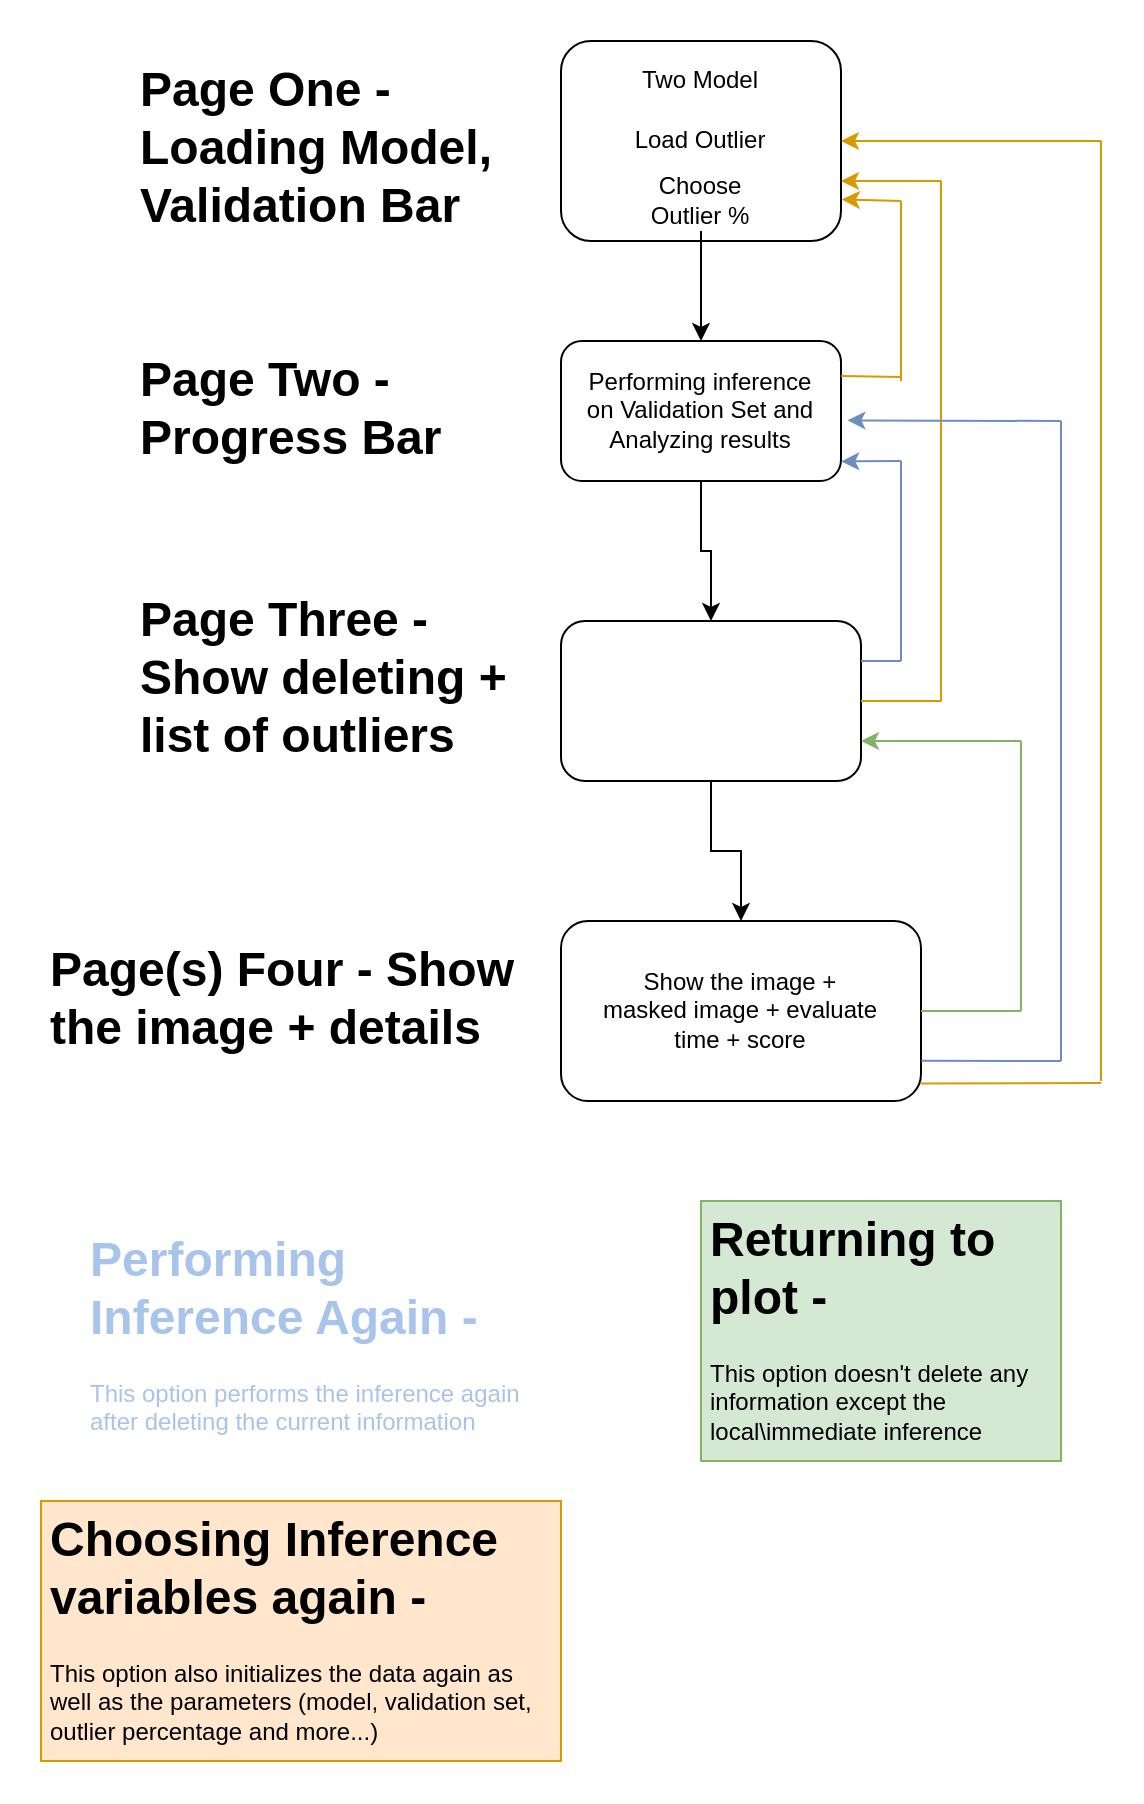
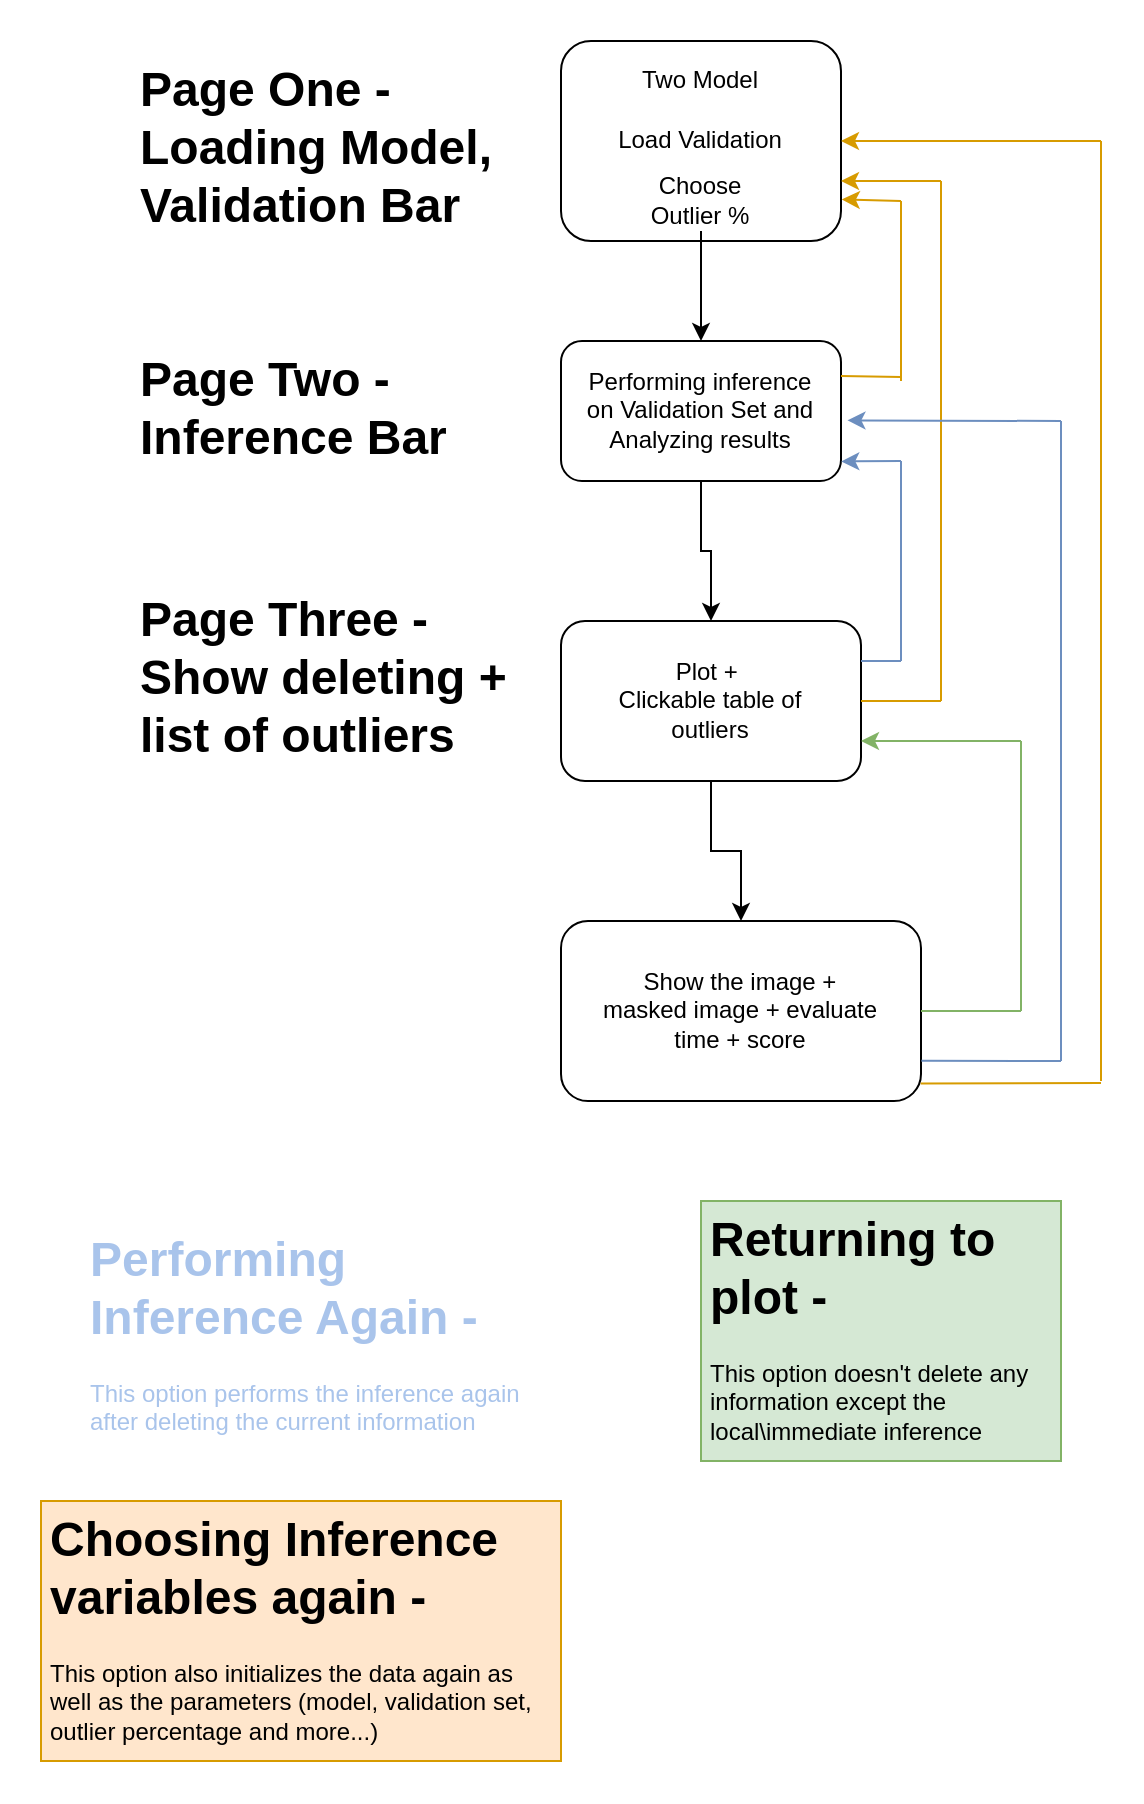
(701, 141) -> (701, 141)
(283, 335) -> (290, 335)
none -> (711, 701)
(286, 1011) -> none
